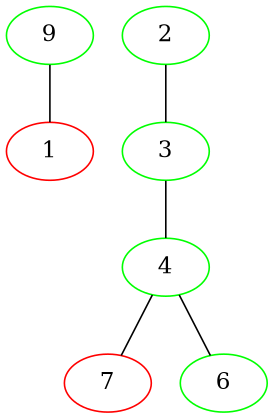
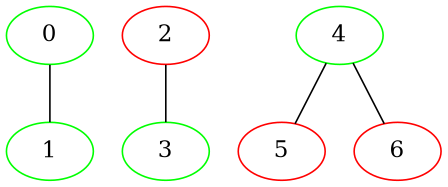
(50, 35) -> (50, 35)
(166, 35) -> (166, 35)
(50, 151) -> (50, 151)
(166, 209) -> none
(108, 383) -> (282, 151)
(224, 383) -> (398, 151)
